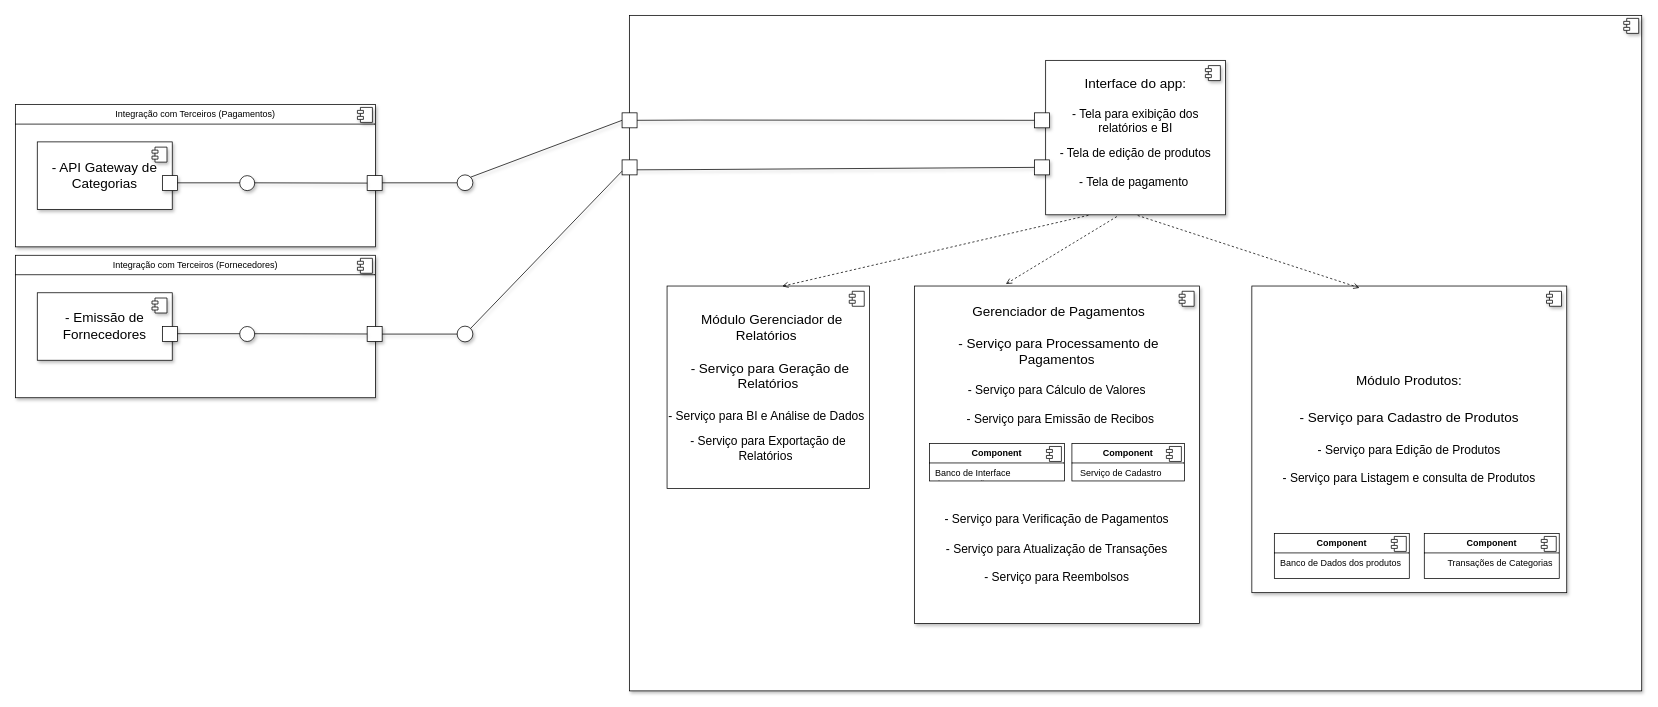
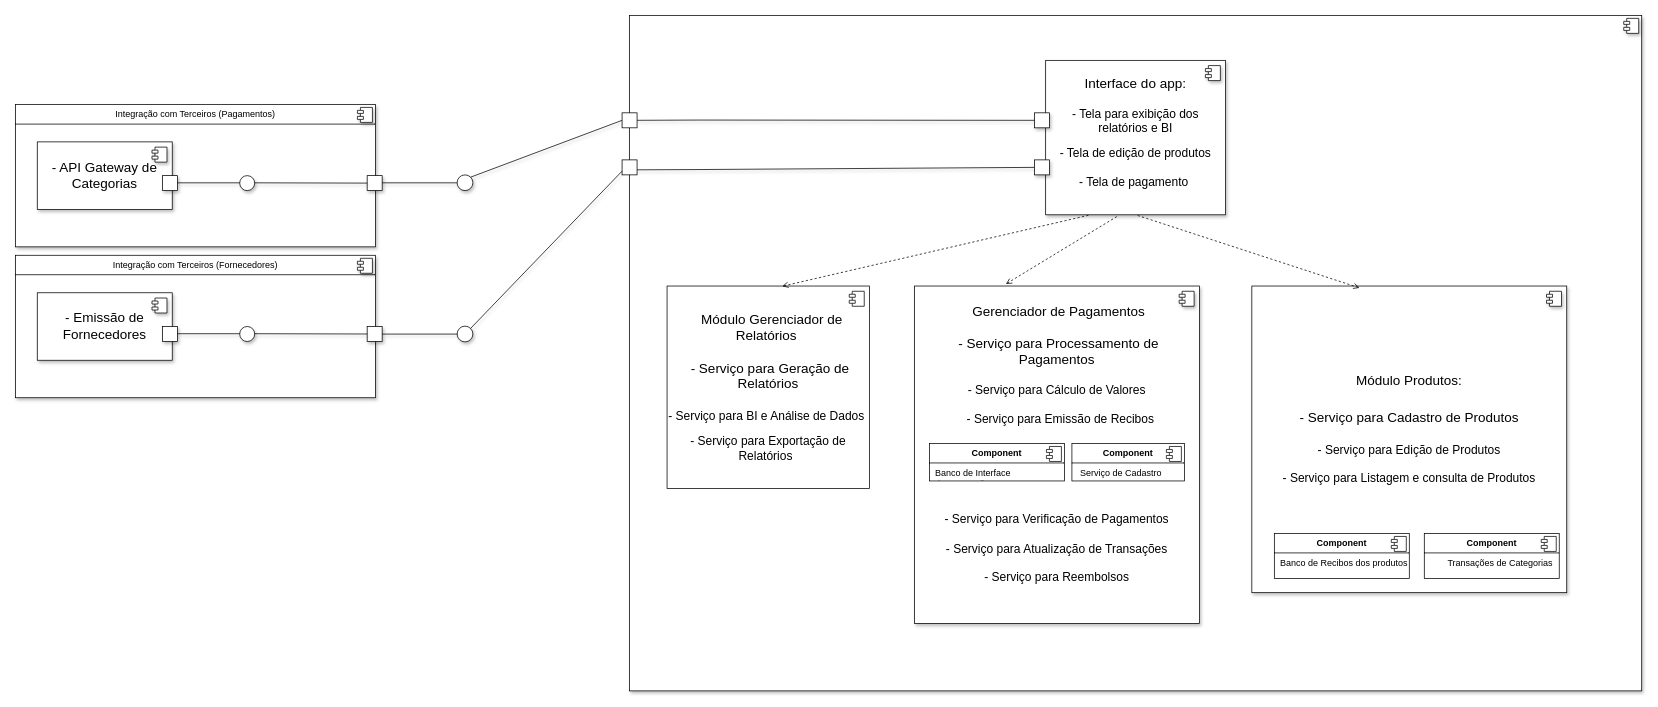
(1338, 534) -> (1342, 534)
